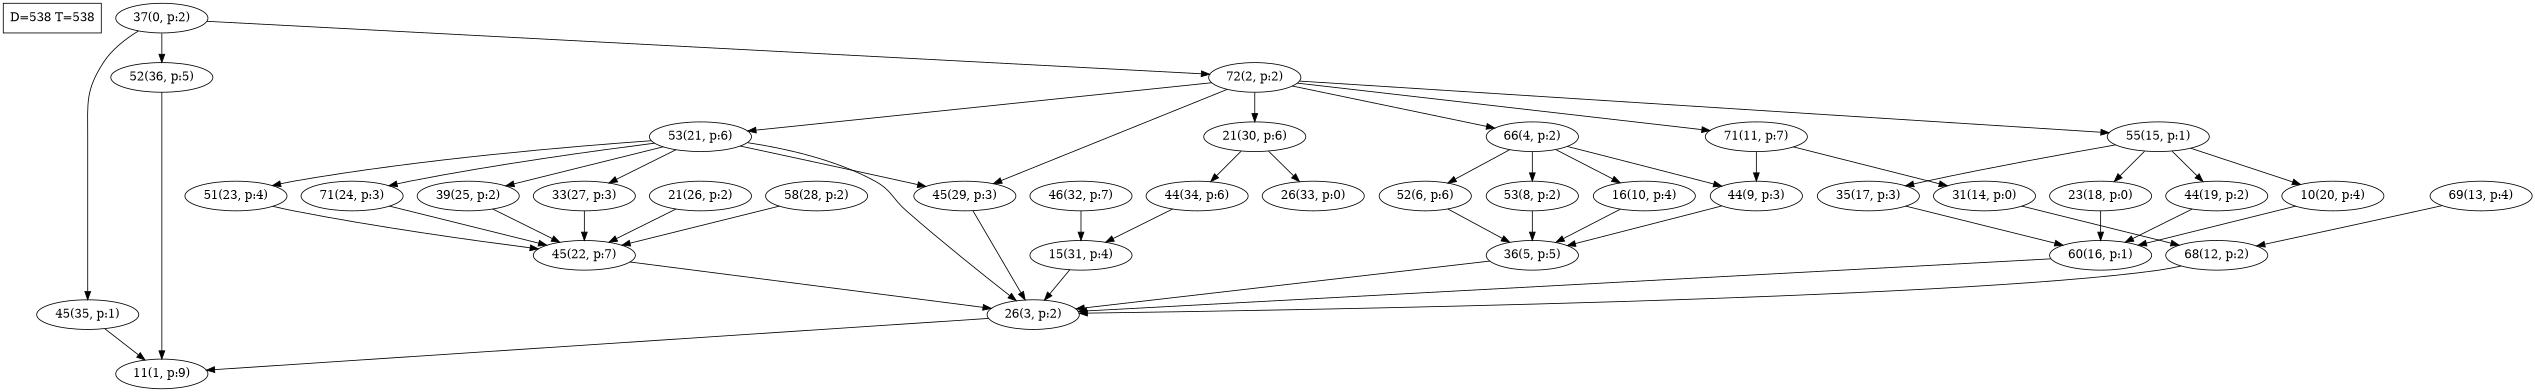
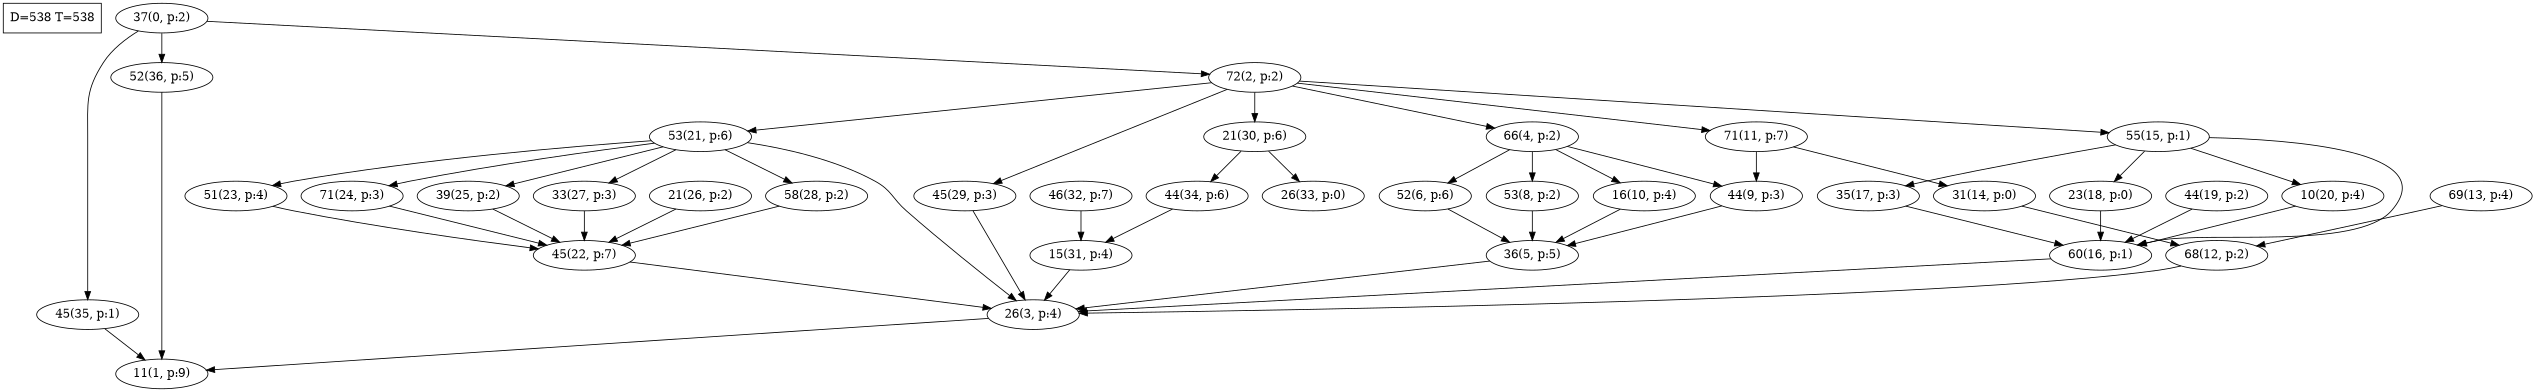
(811, 161) -> (755, 165)
(2185, 163) -> (2393, 208)
(1033, 315) -> (1033, 315)
